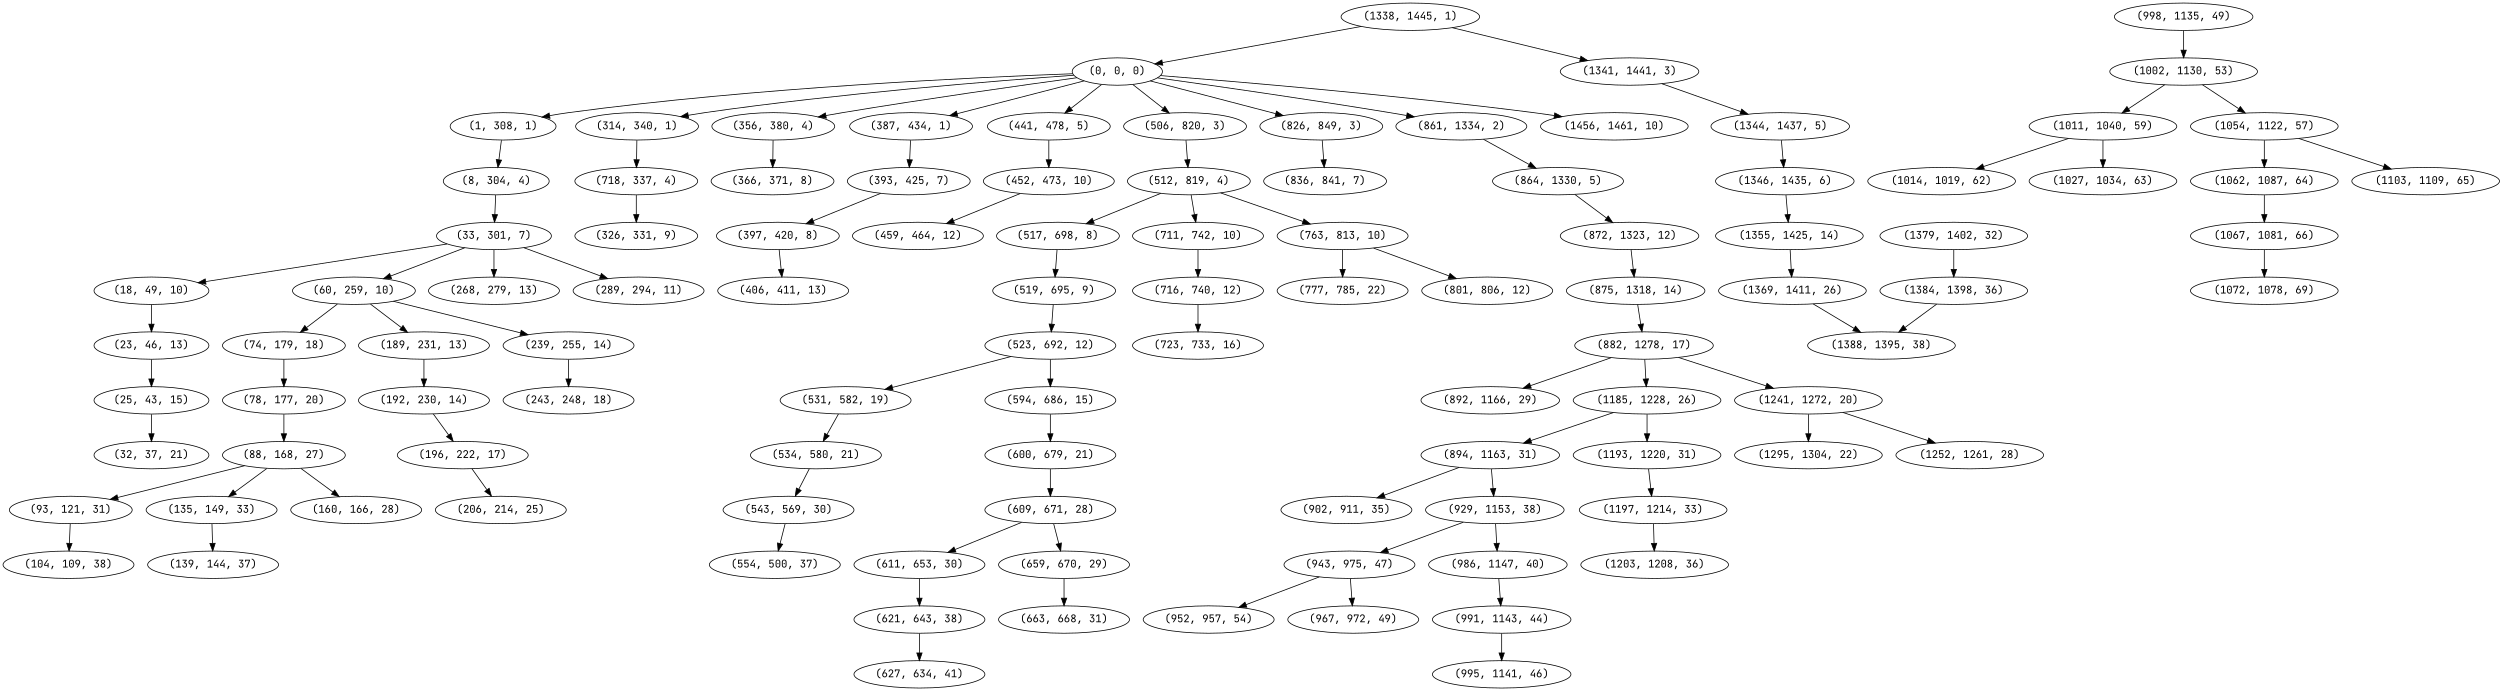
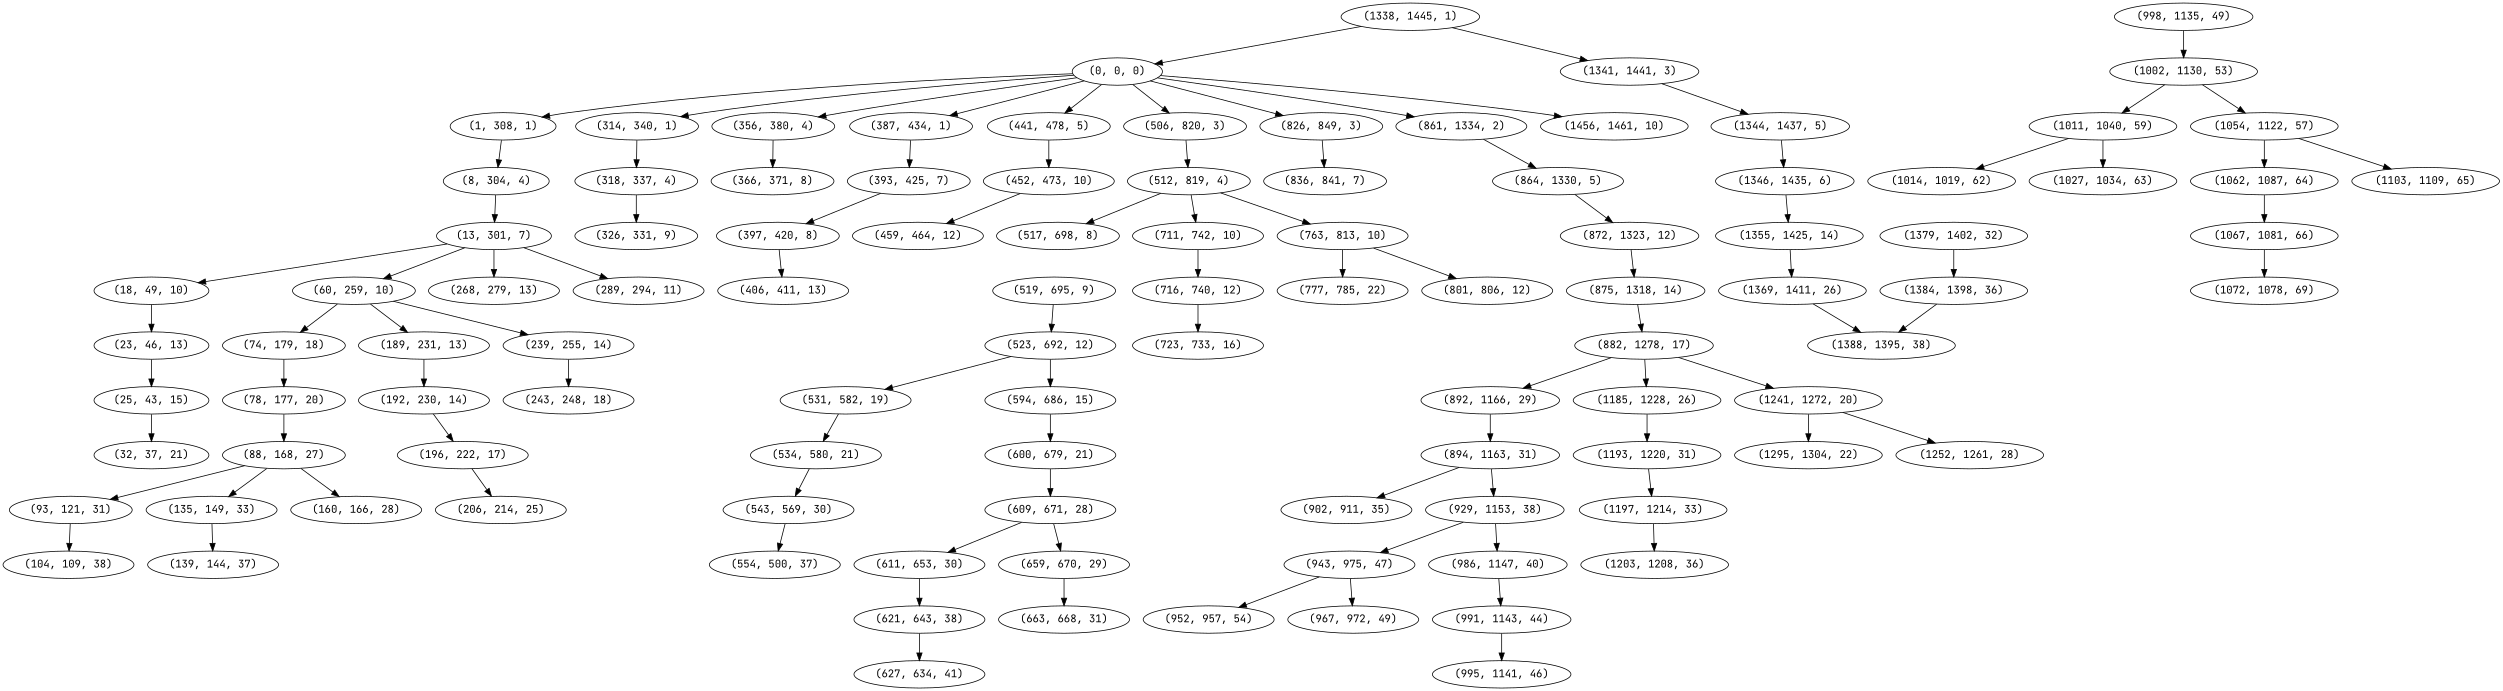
(636, 181) -> (636, 181)
(494, 236) -> (494, 236)
(1056, 260) -> none
(1572, 427) -> (1490, 424)
